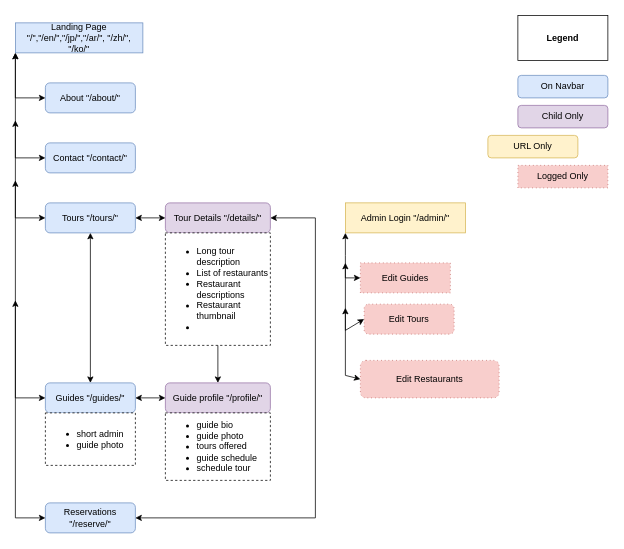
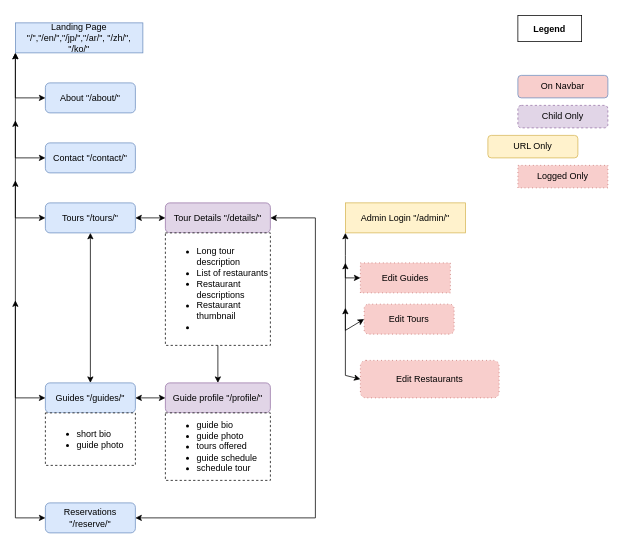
(563, 38) -> (550, 29)
(563, 87) -> (563, 87)
(563, 117) -> (563, 117)
(72, 439) -> (72, 439)
